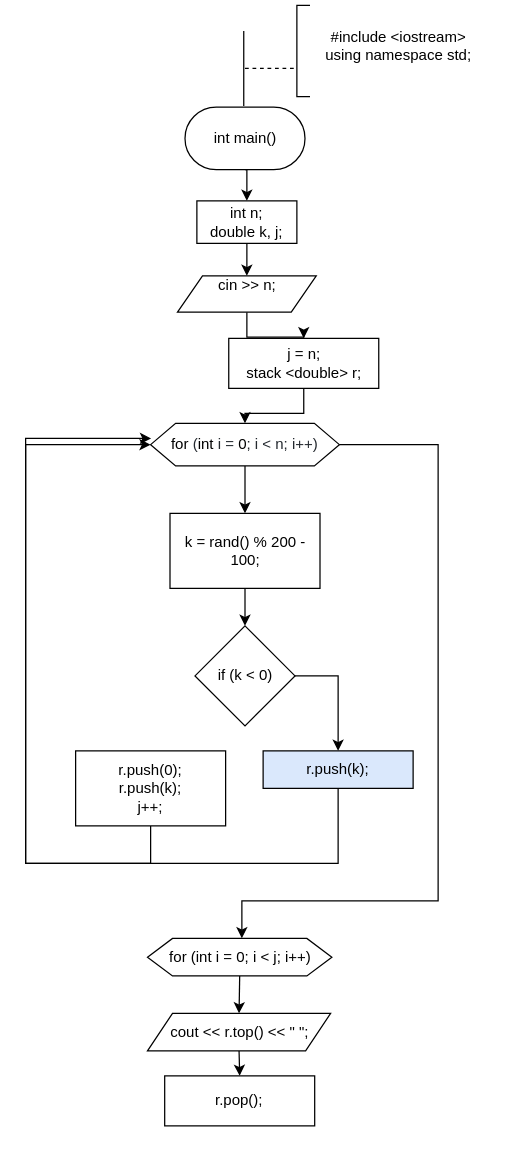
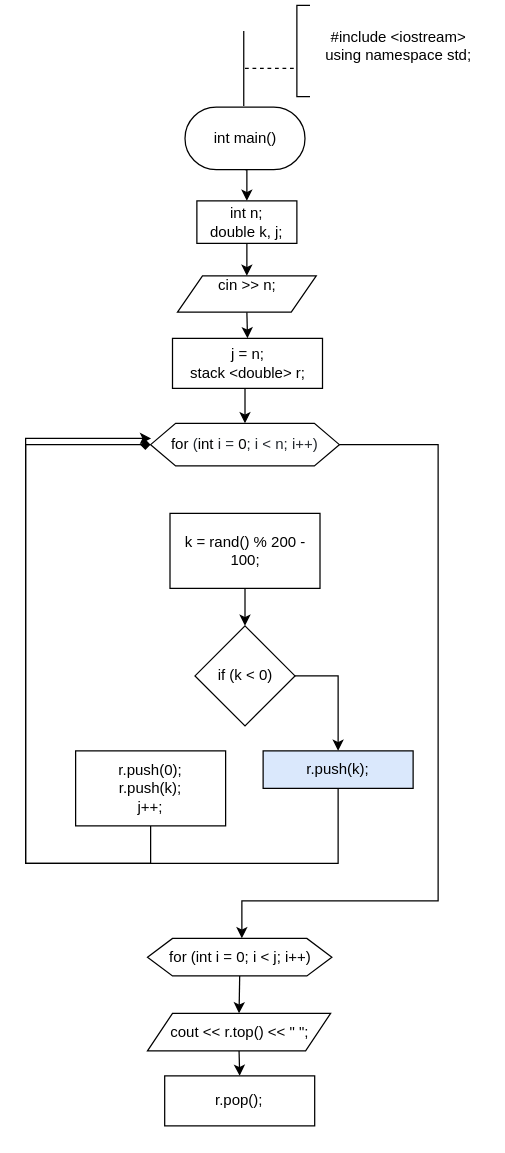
(304, 363) -> (248, 363)
(141, 444) -> (140, 444)
(245, 485) -> none
